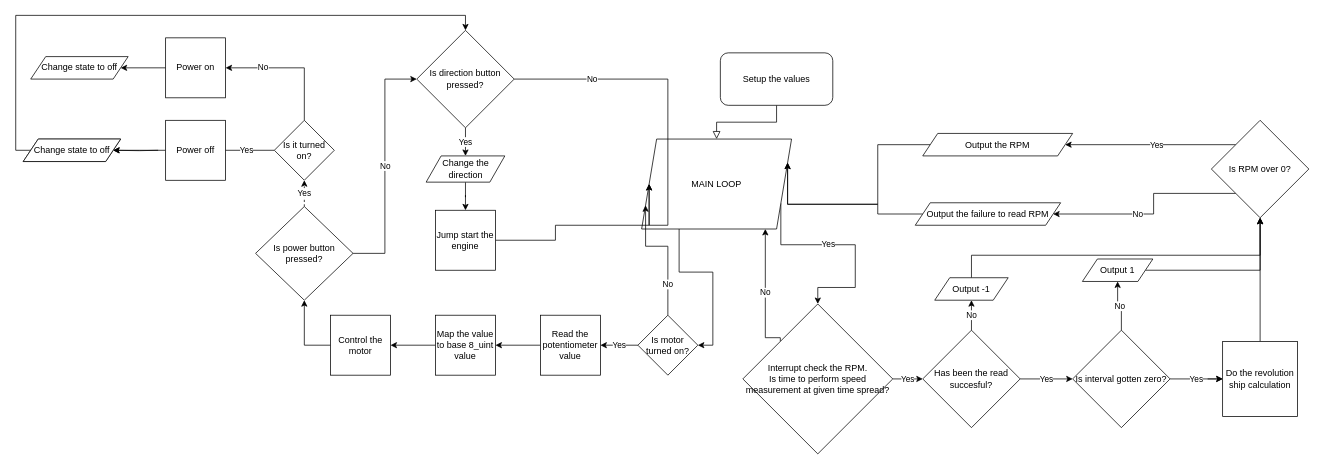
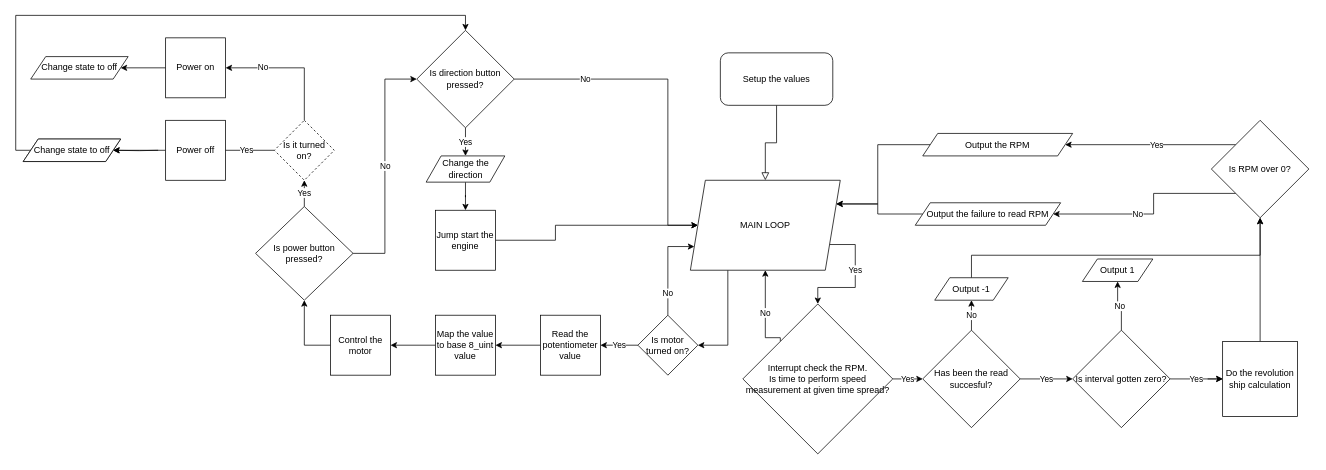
(304, 150) -> (304, 150)
(717, 184) -> (765, 225)
(304, 200) -> (304, 200)
(1202, 270) -> none
